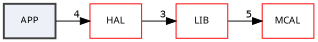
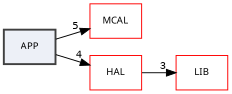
(240, 21) -> (68, 35)
